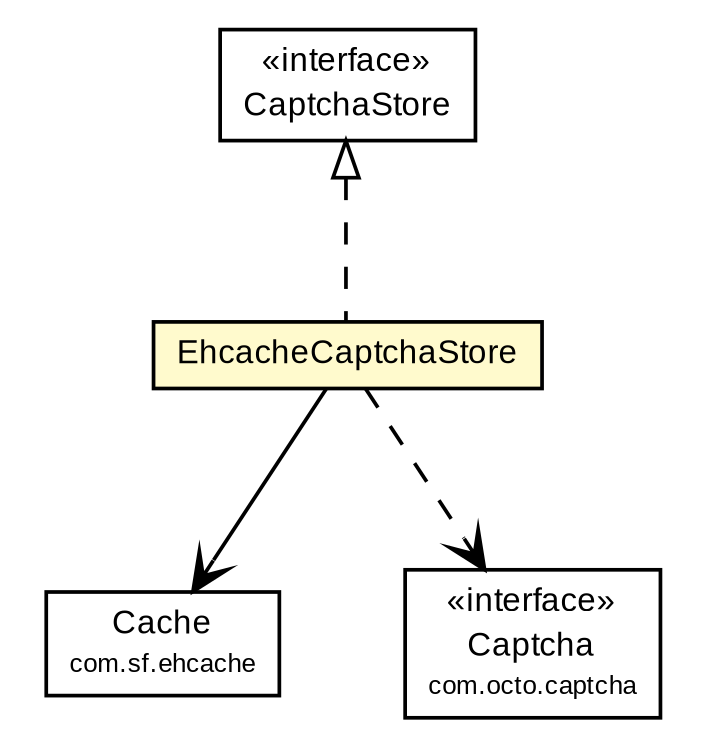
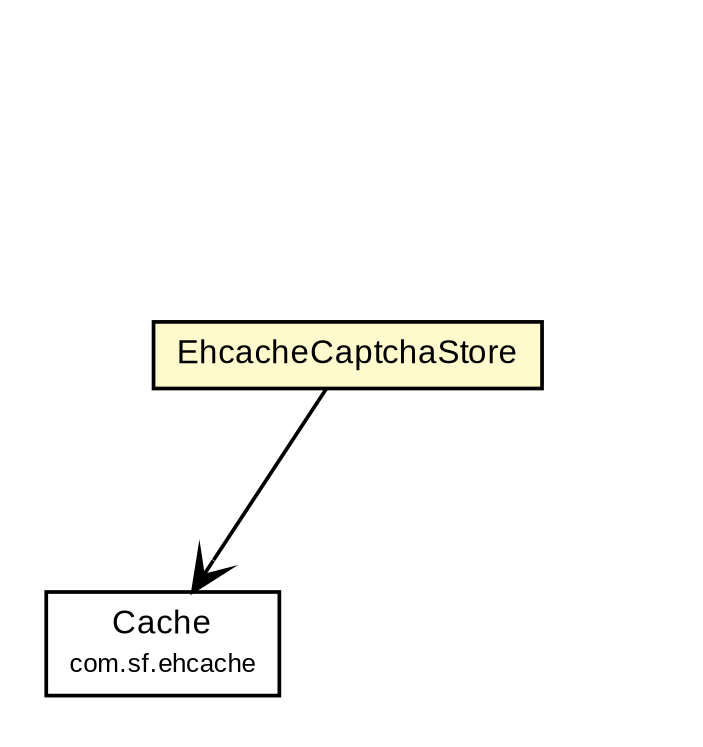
(346, 85) -> none
(531, 644) -> none
